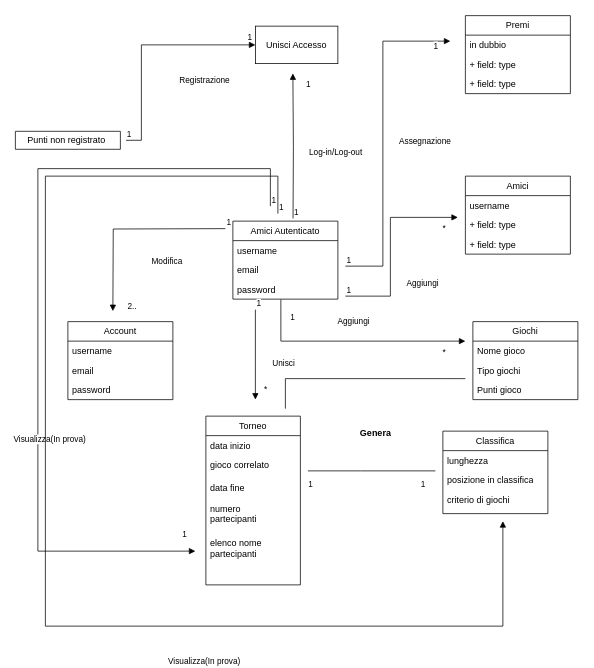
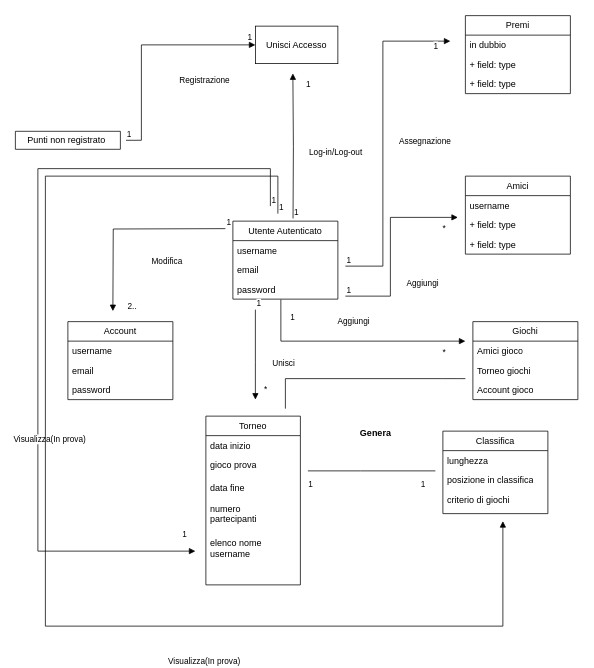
(285, 231) -> (285, 231)
(500, 352) -> (500, 352)
(500, 371) -> (507, 371)
(502, 391) -> (508, 391)
(245, 466) -> (236, 466)
(254, 549) -> (254, 549)
